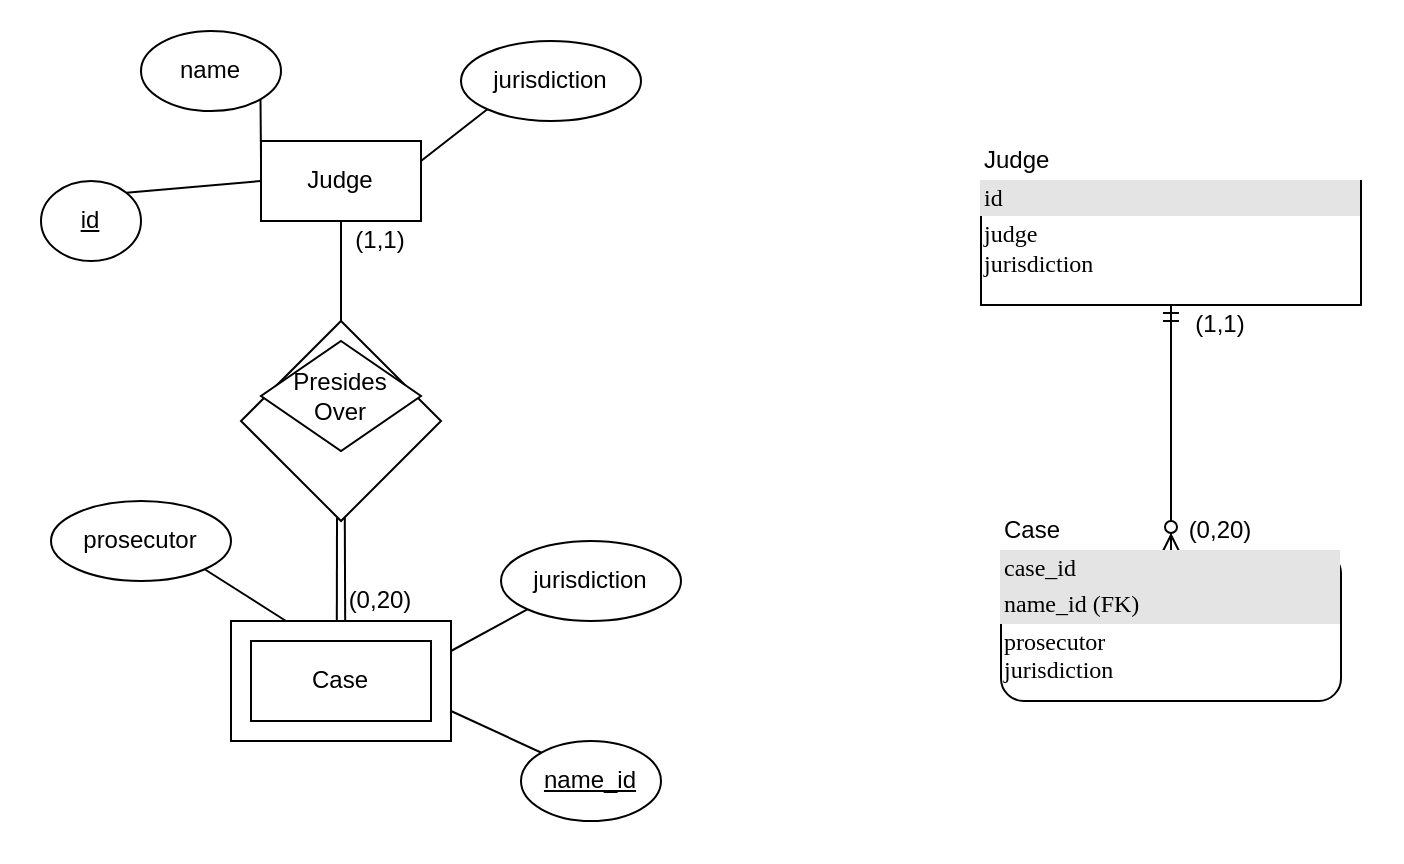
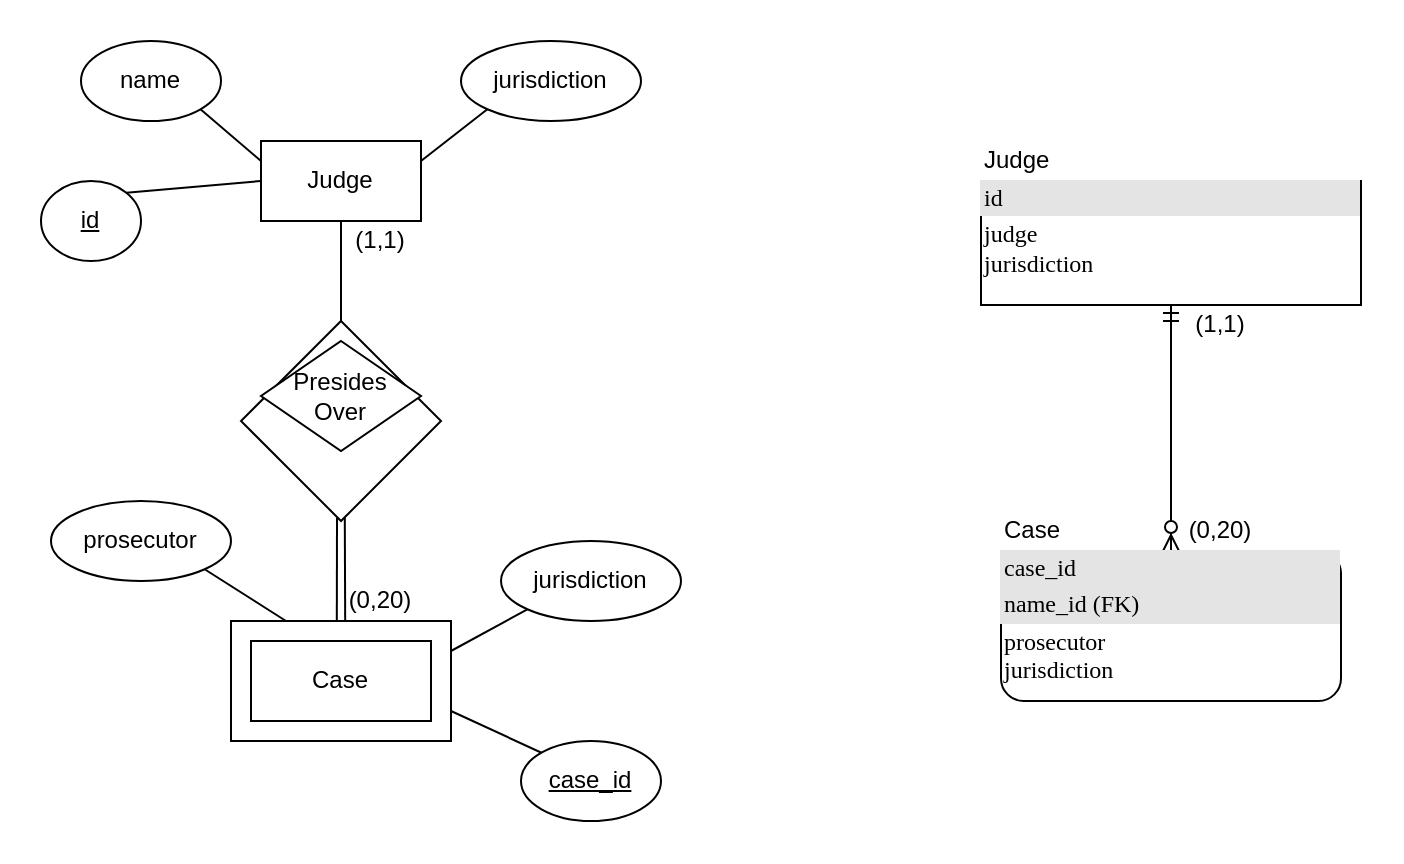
(211, 71) -> (151, 81)
(591, 781) -> (591, 781)
